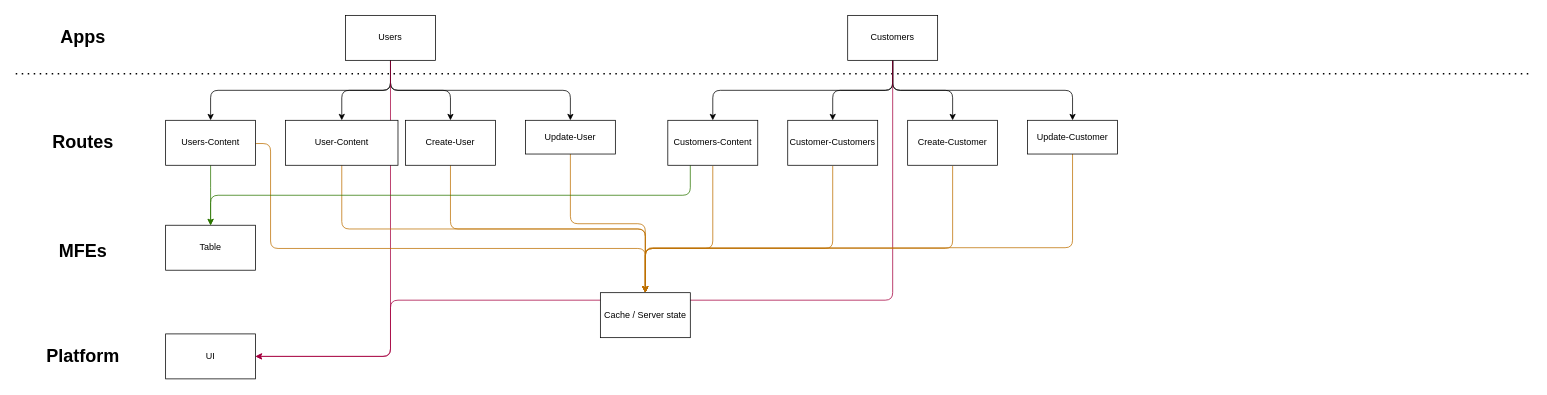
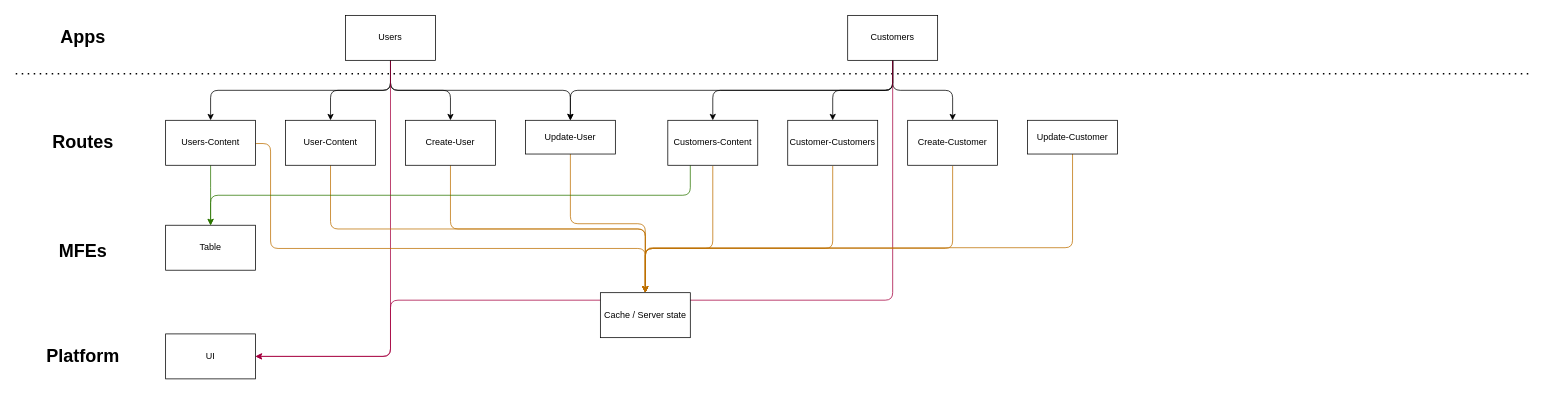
(1022, 90) -> (643, 90)
(342, 143) -> (330, 143)
